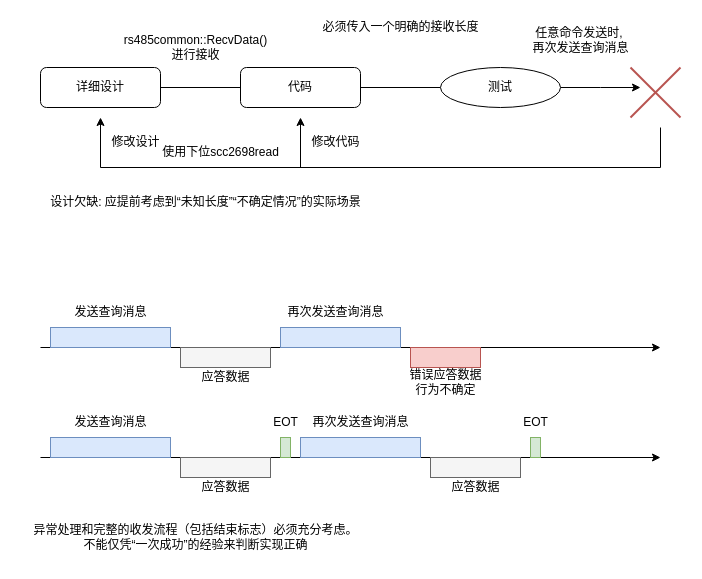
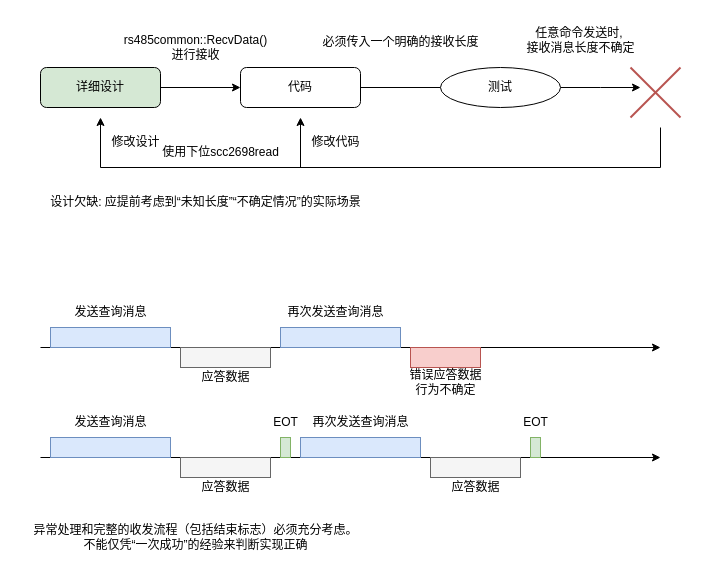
(401, 28) -> (401, 43)
(581, 41) -> (581, 41)
(101, 88) -> (101, 88)
(234, 88) -> (232, 88)
